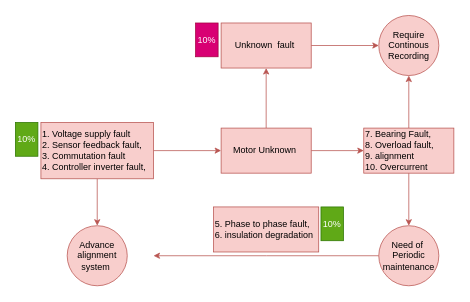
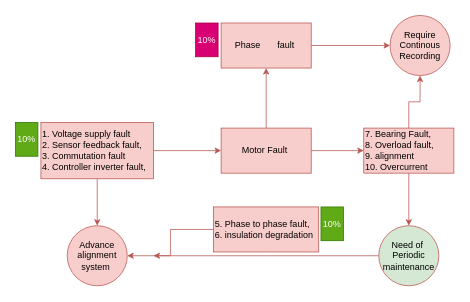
(266, 45) -> (266, 45)
(408, 45) -> (420, 45)
(266, 150) -> (266, 150)
none -> (180, 229)
(408, 255) -> (408, 255)
